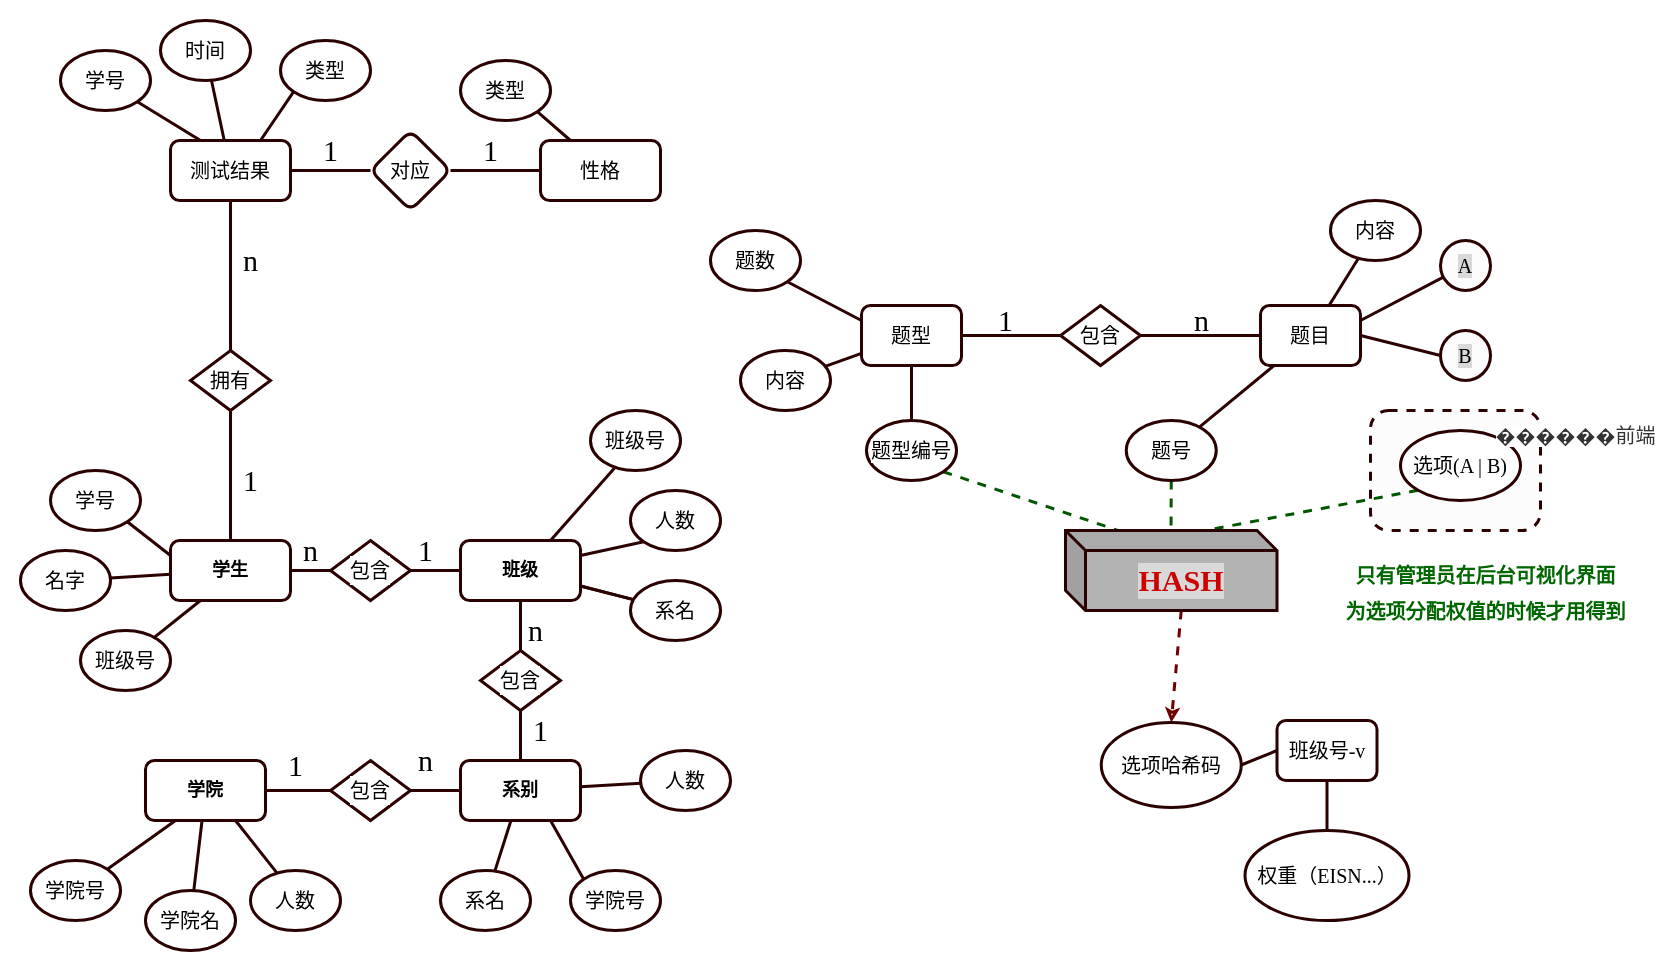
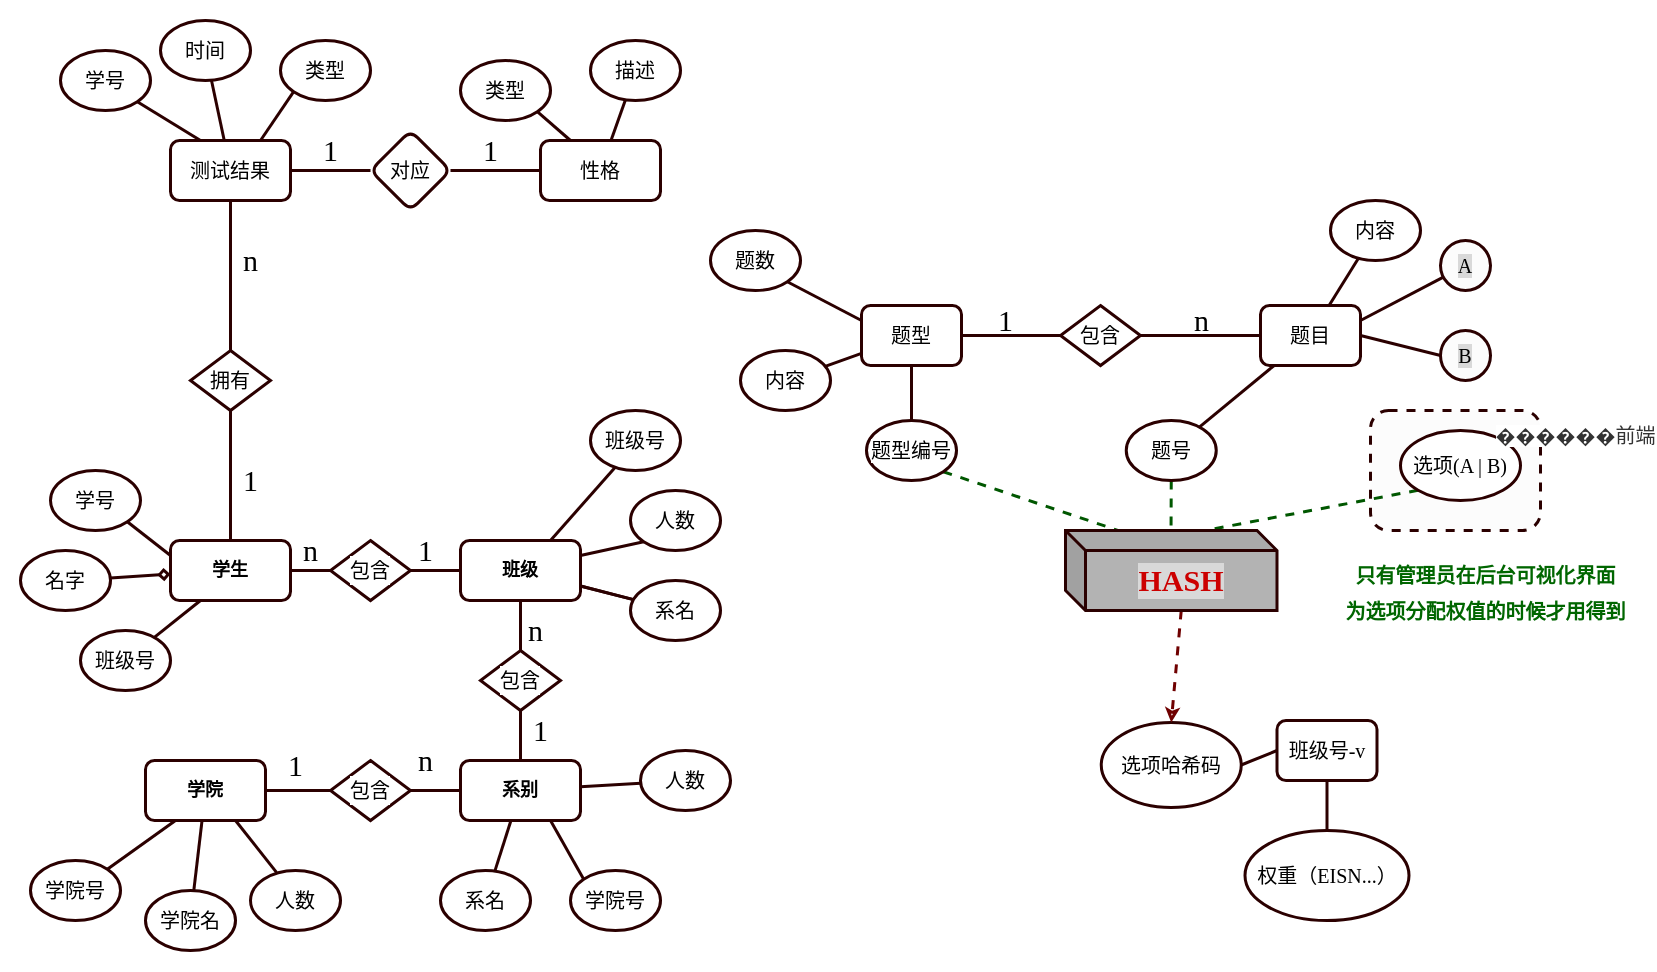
none -> (636, 71)
none -> (618, 120)
(163, 575) -> (158, 575)
